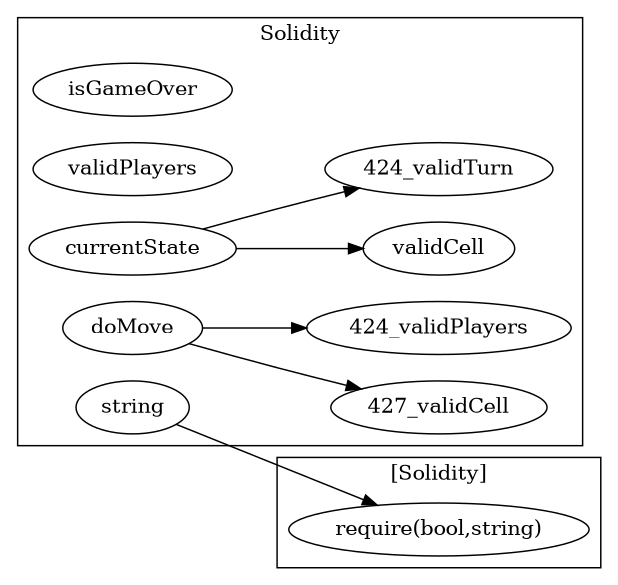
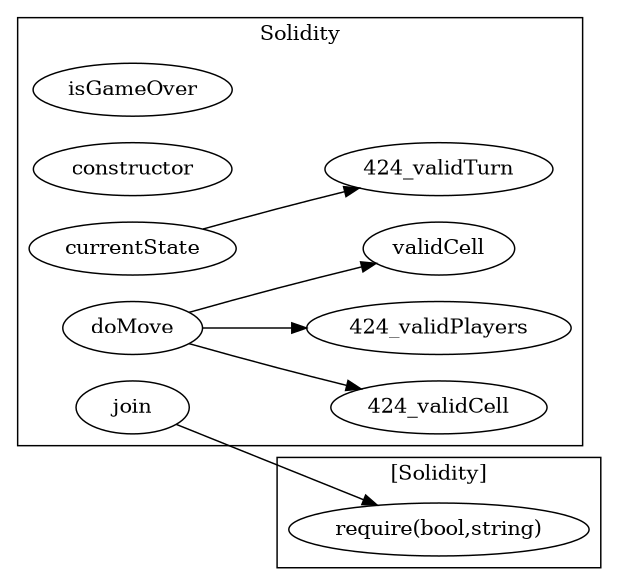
(133, 169) -> (133, 169)
(292, 249) -> (275, 289)
(133, 407) -> (133, 407)
(439, 407) -> (439, 407)
